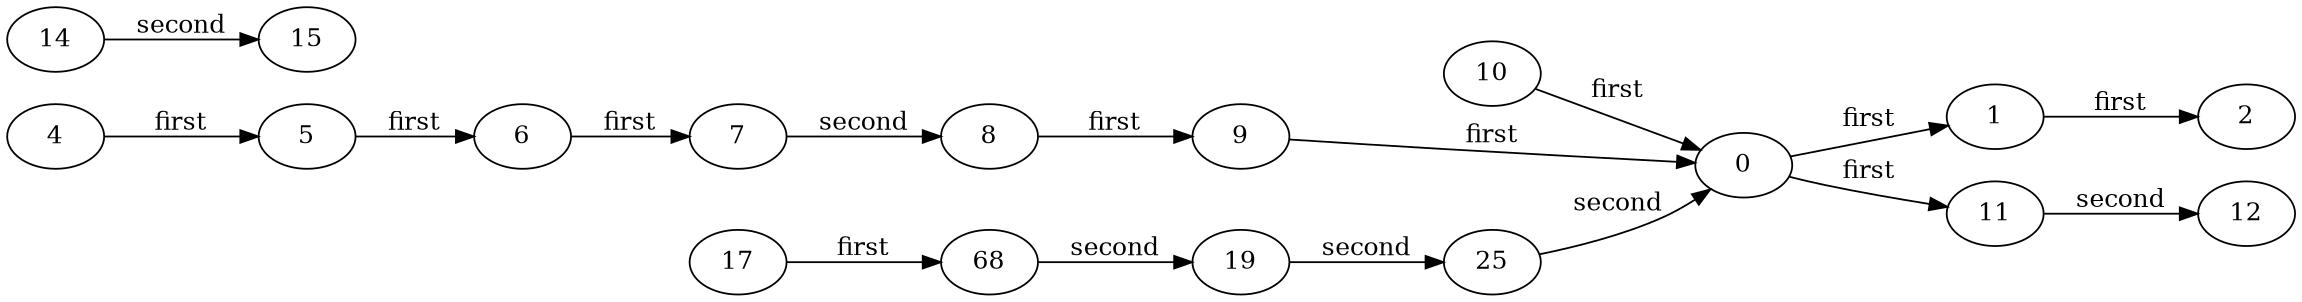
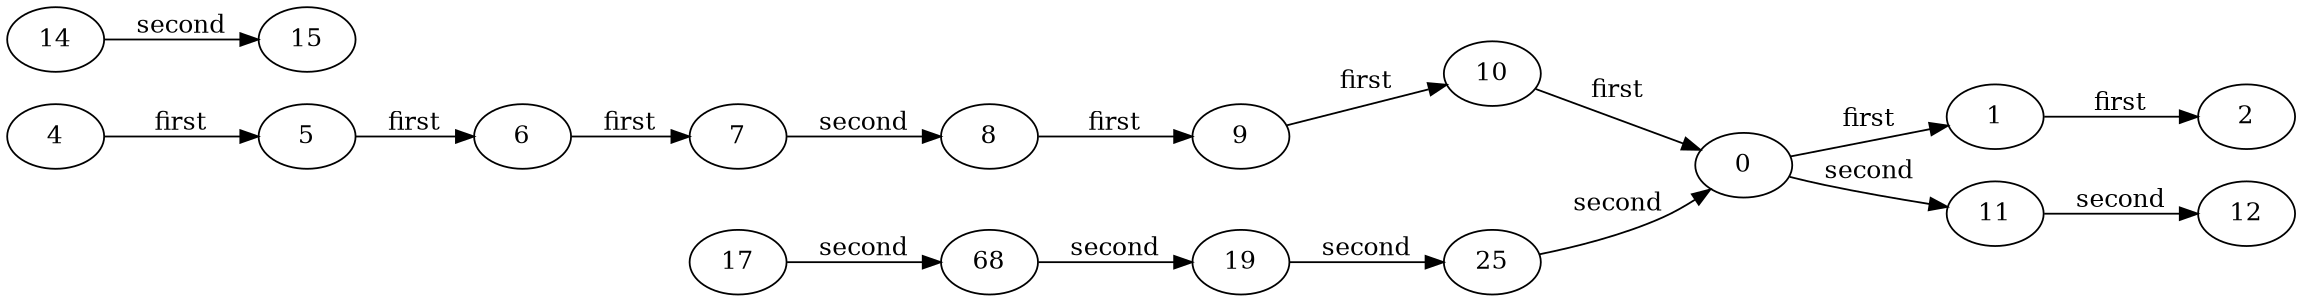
(1483, 151) -> (1358, 107)
(1869, 172) -> (1869, 172)
(864, 249) -> (864, 249)
